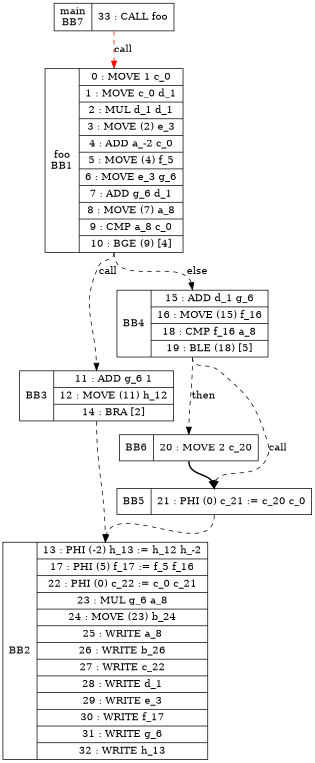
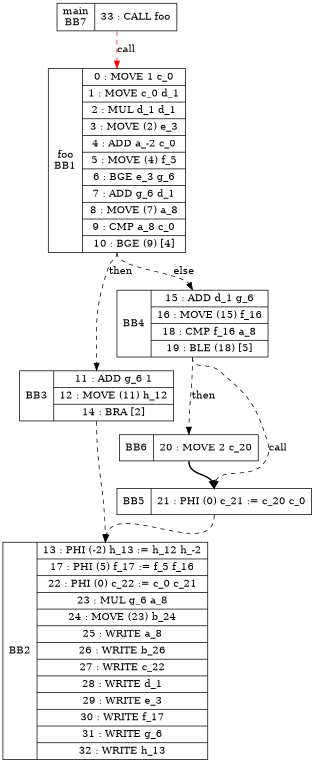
(131, 177) -> (134, 177)
(108, 271) -> (121, 271)
